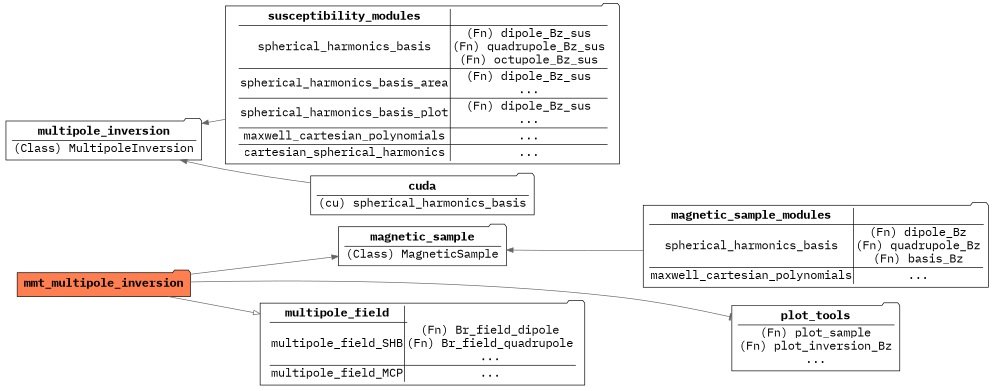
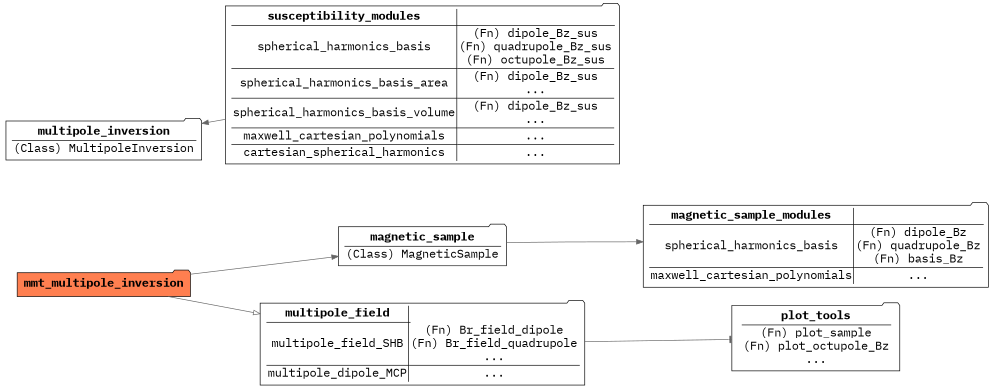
(344, 113) -> (344, 113)
(422, 195) -> none
(578, 251) -> (571, 242)
(461, 285) -> (657, 341)
(816, 346) -> (816, 346)
(337, 373) -> (337, 373)
